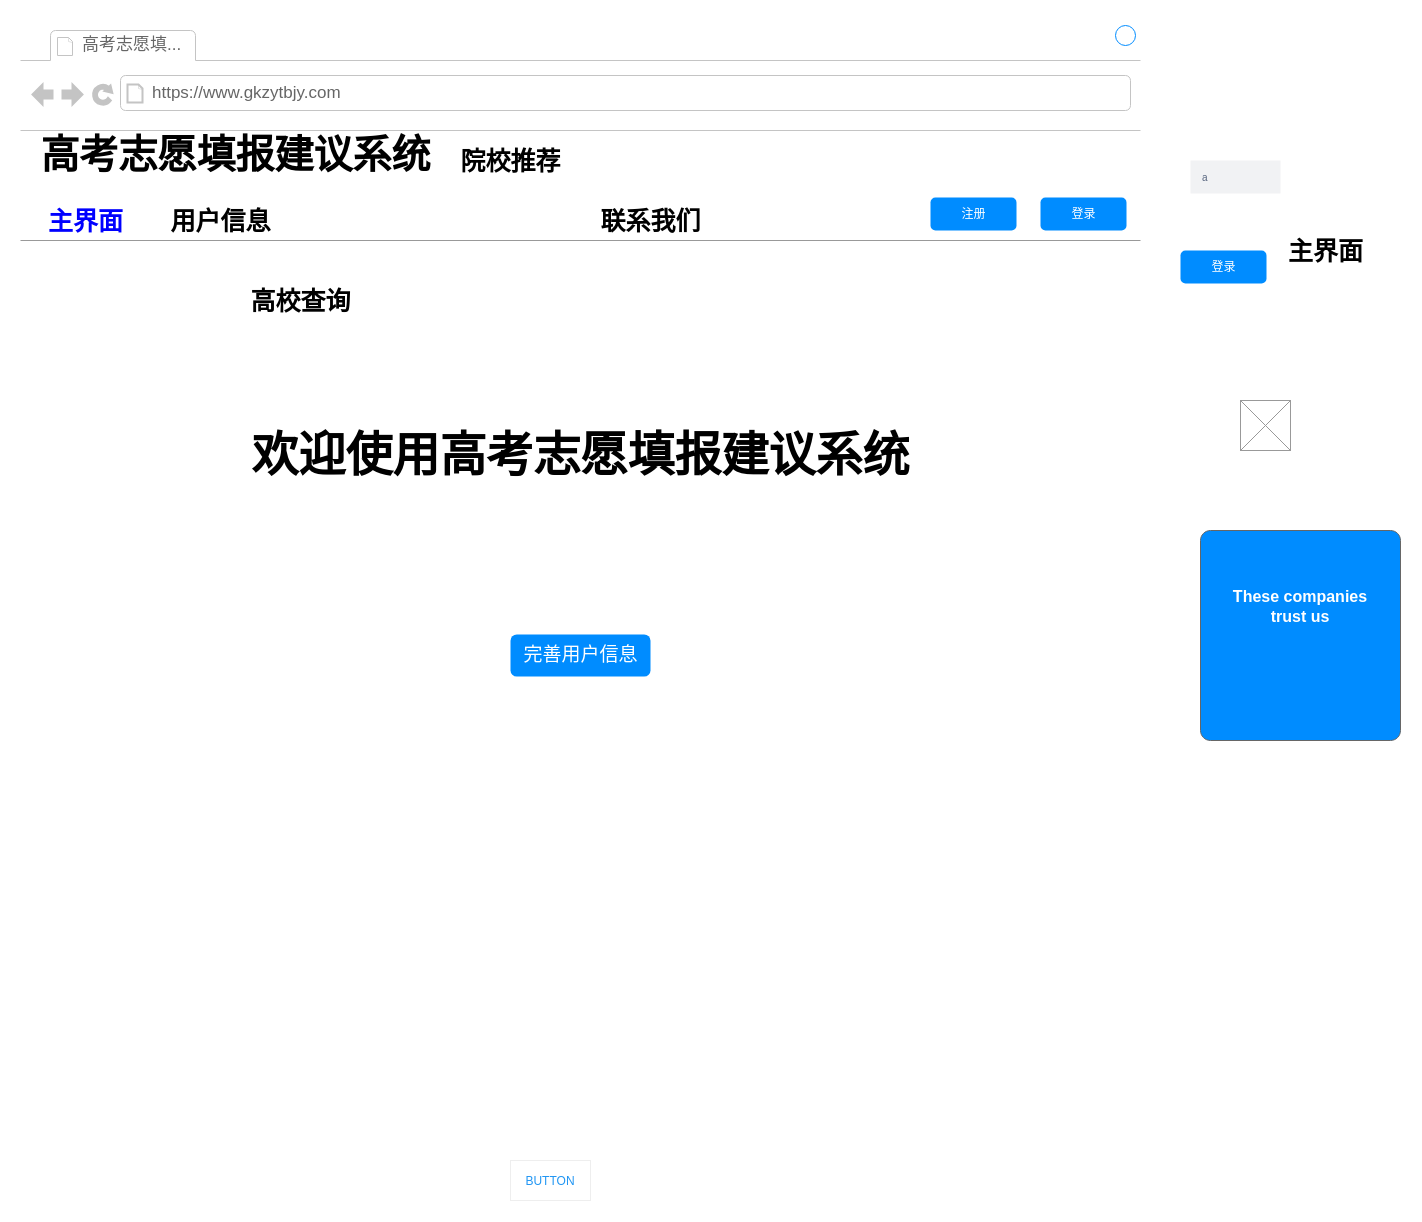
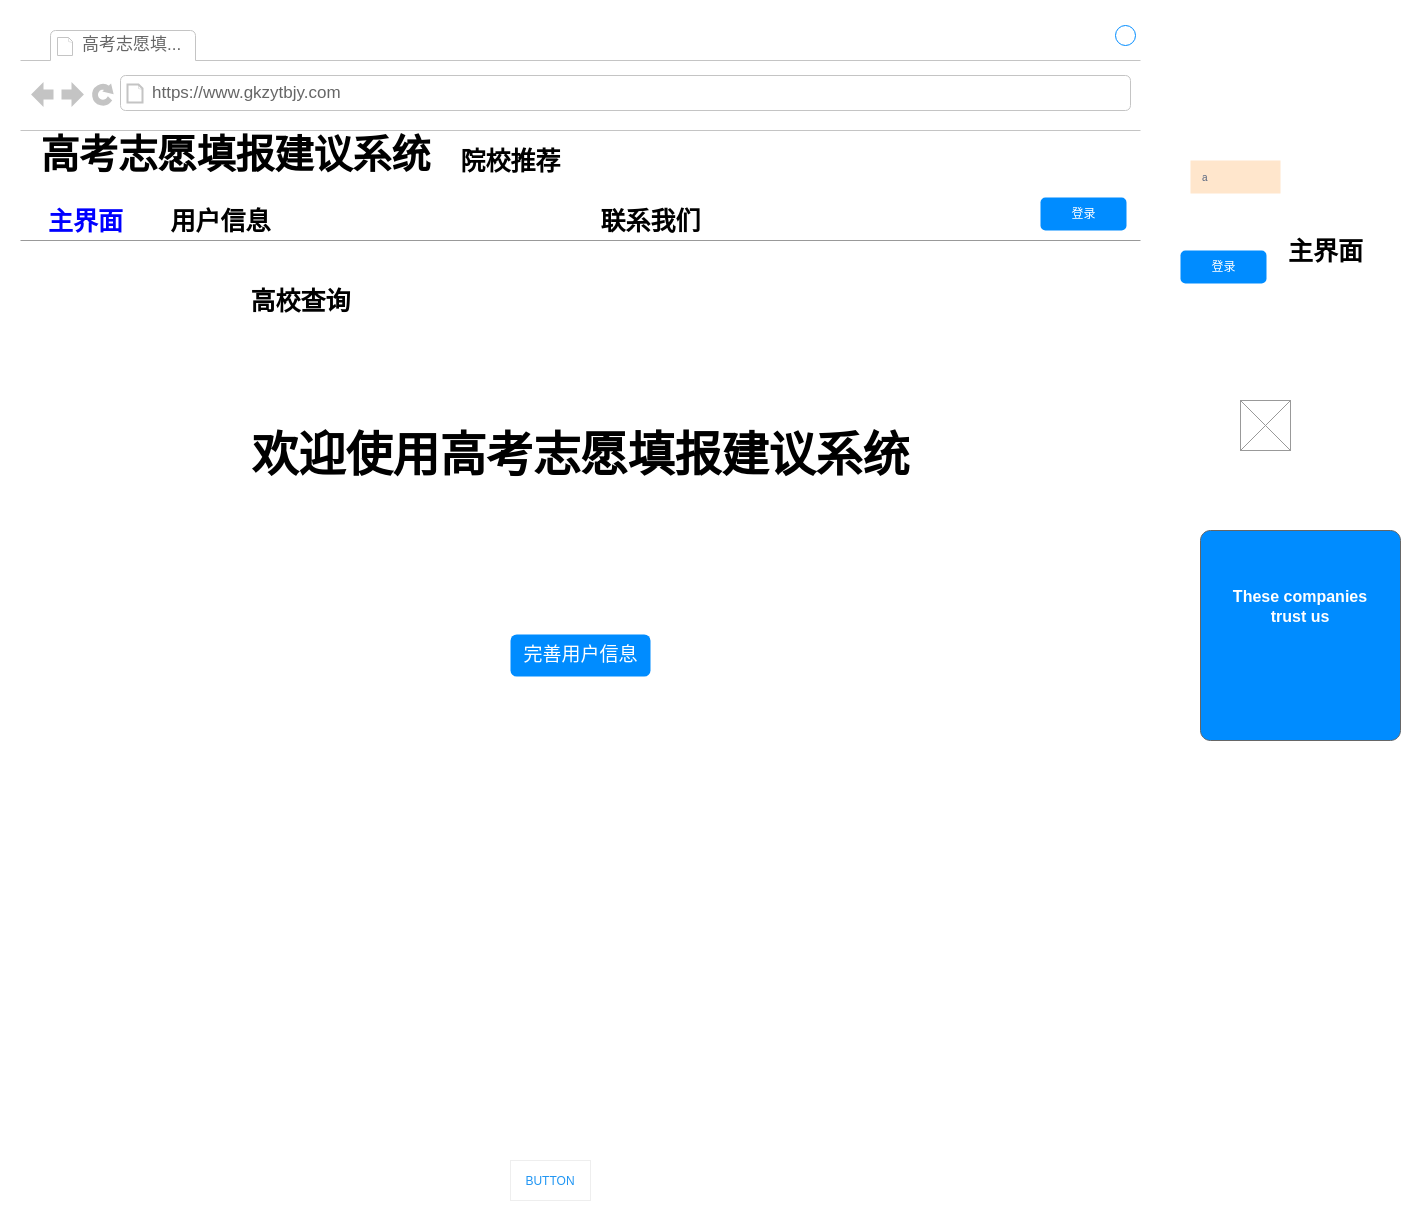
(1236, 177) -> (1236, 177)
(974, 214) -> none
